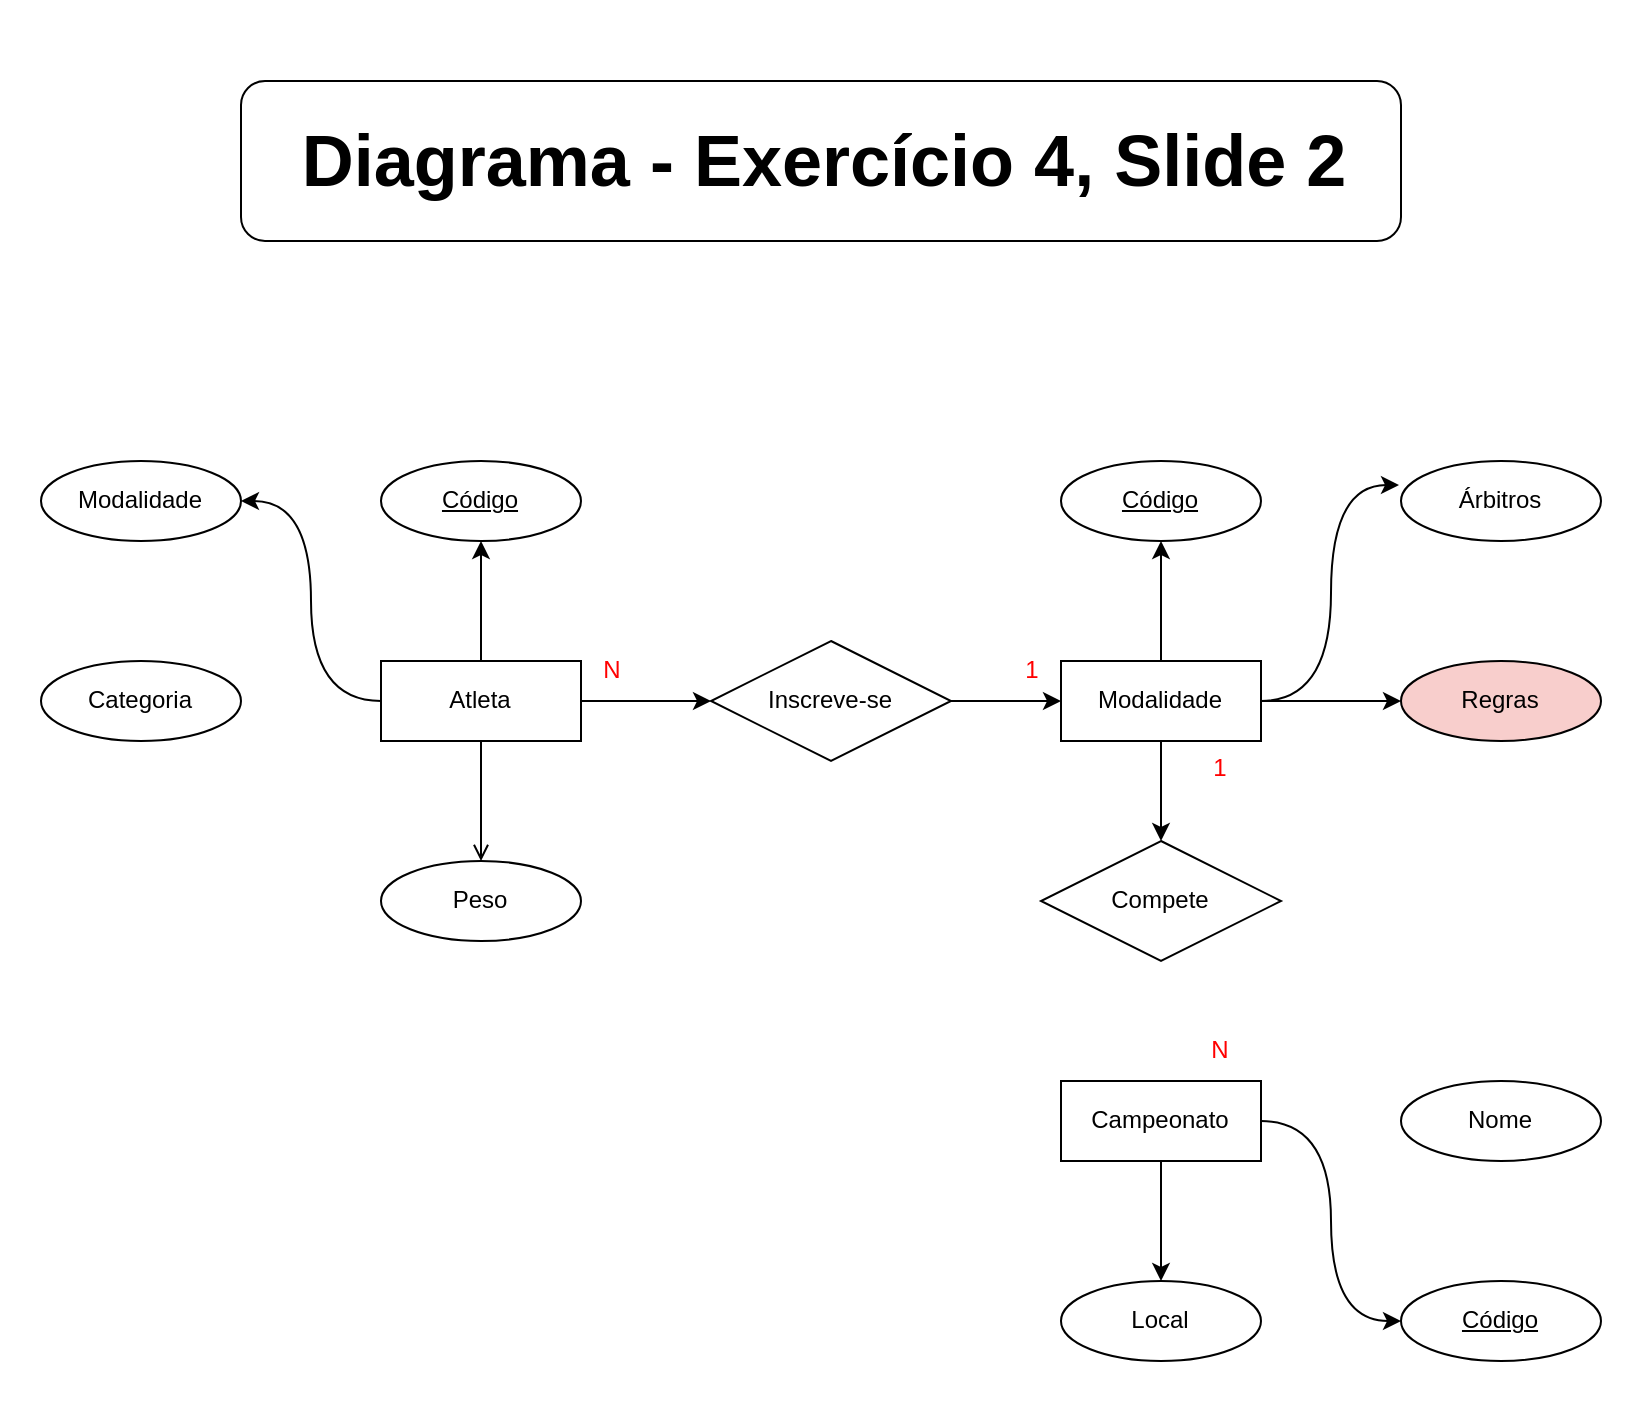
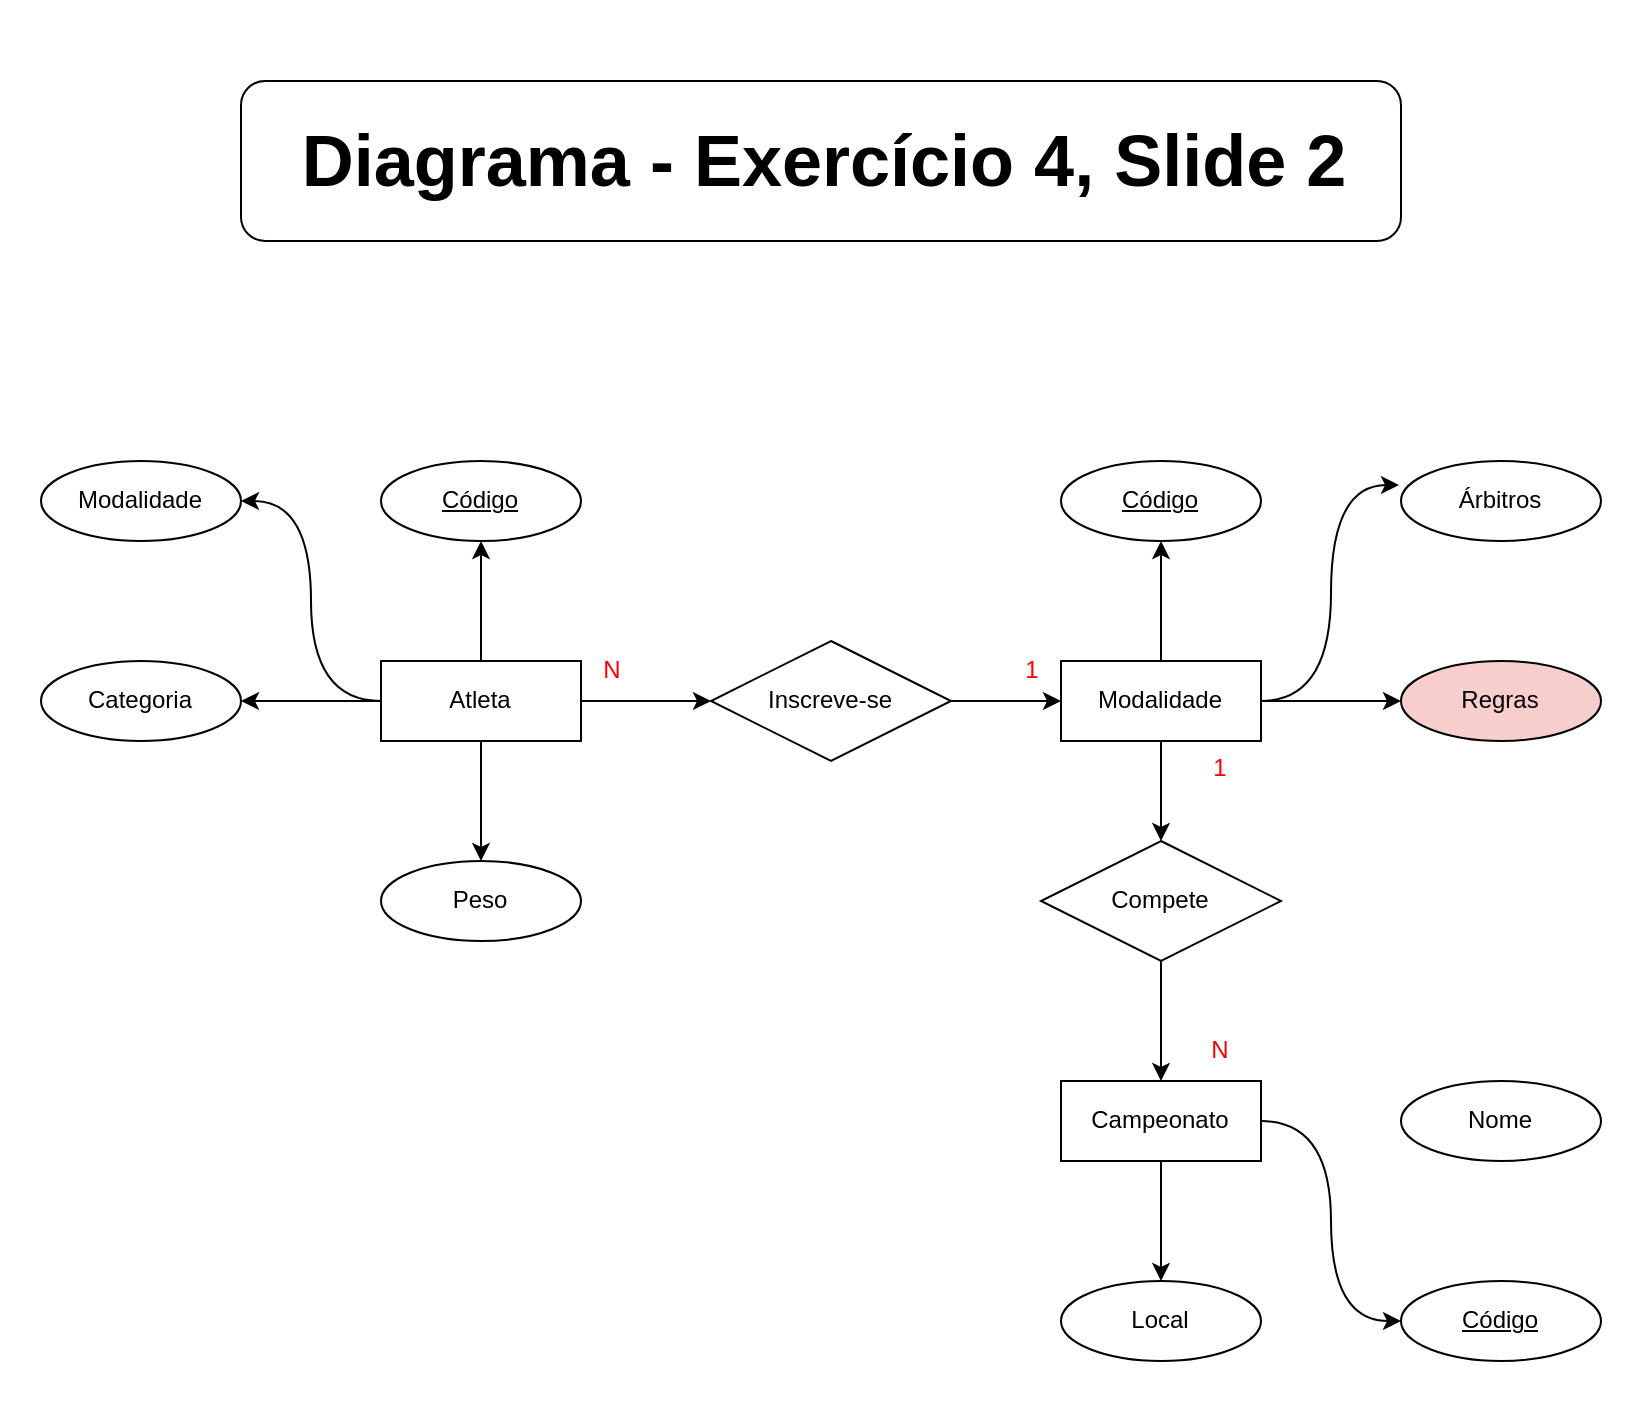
none -> (307, 701)
(481, 849) -> (481, 846)
none -> (1161, 1014)
